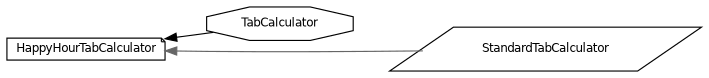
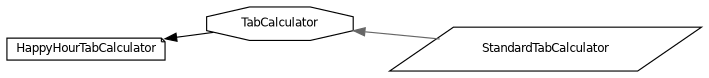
(300, 52) -> (402, 35)
